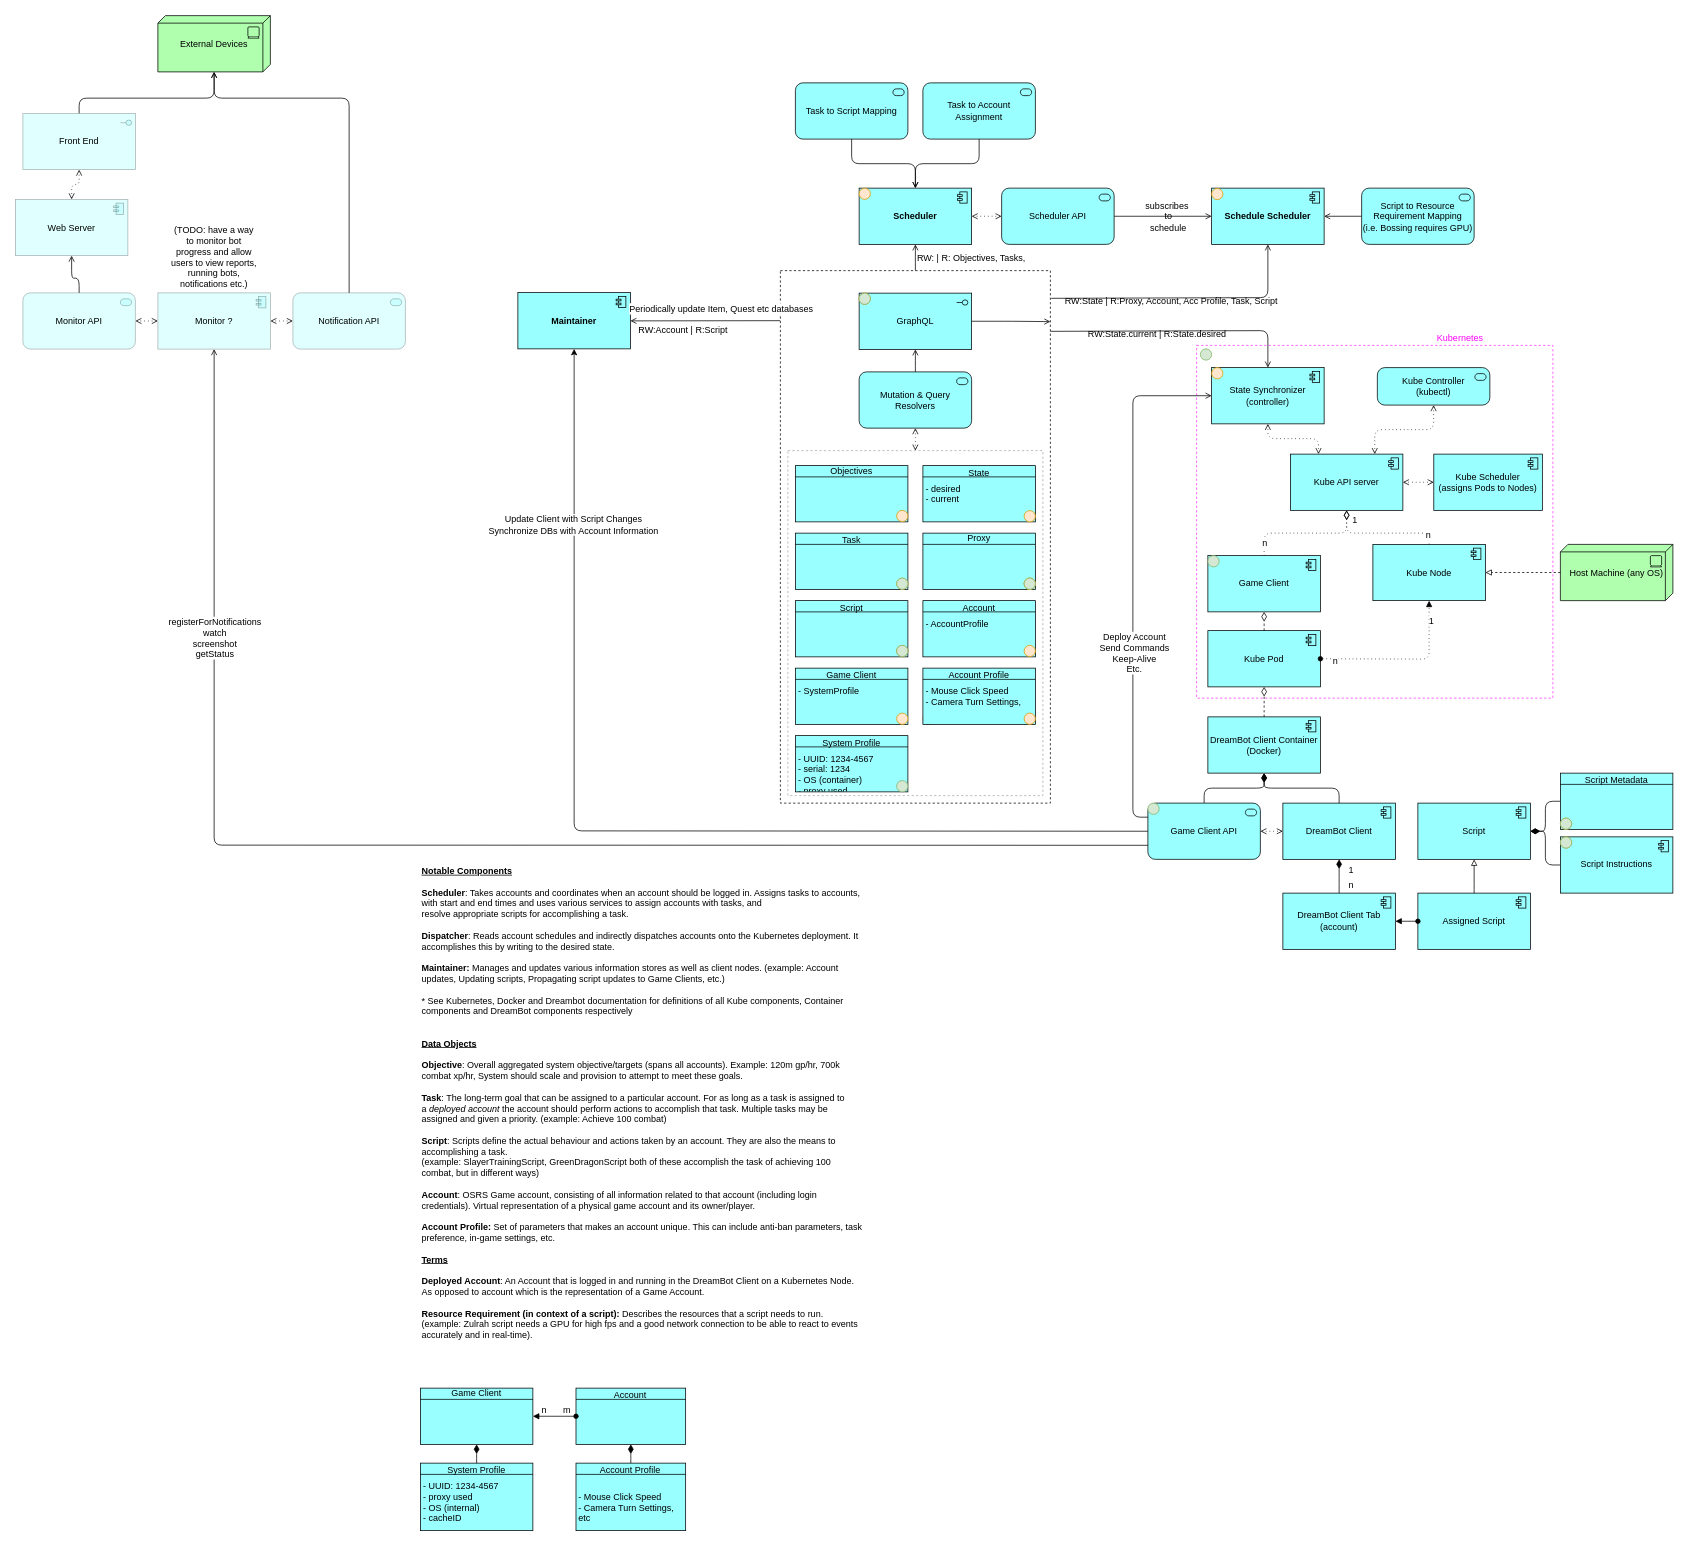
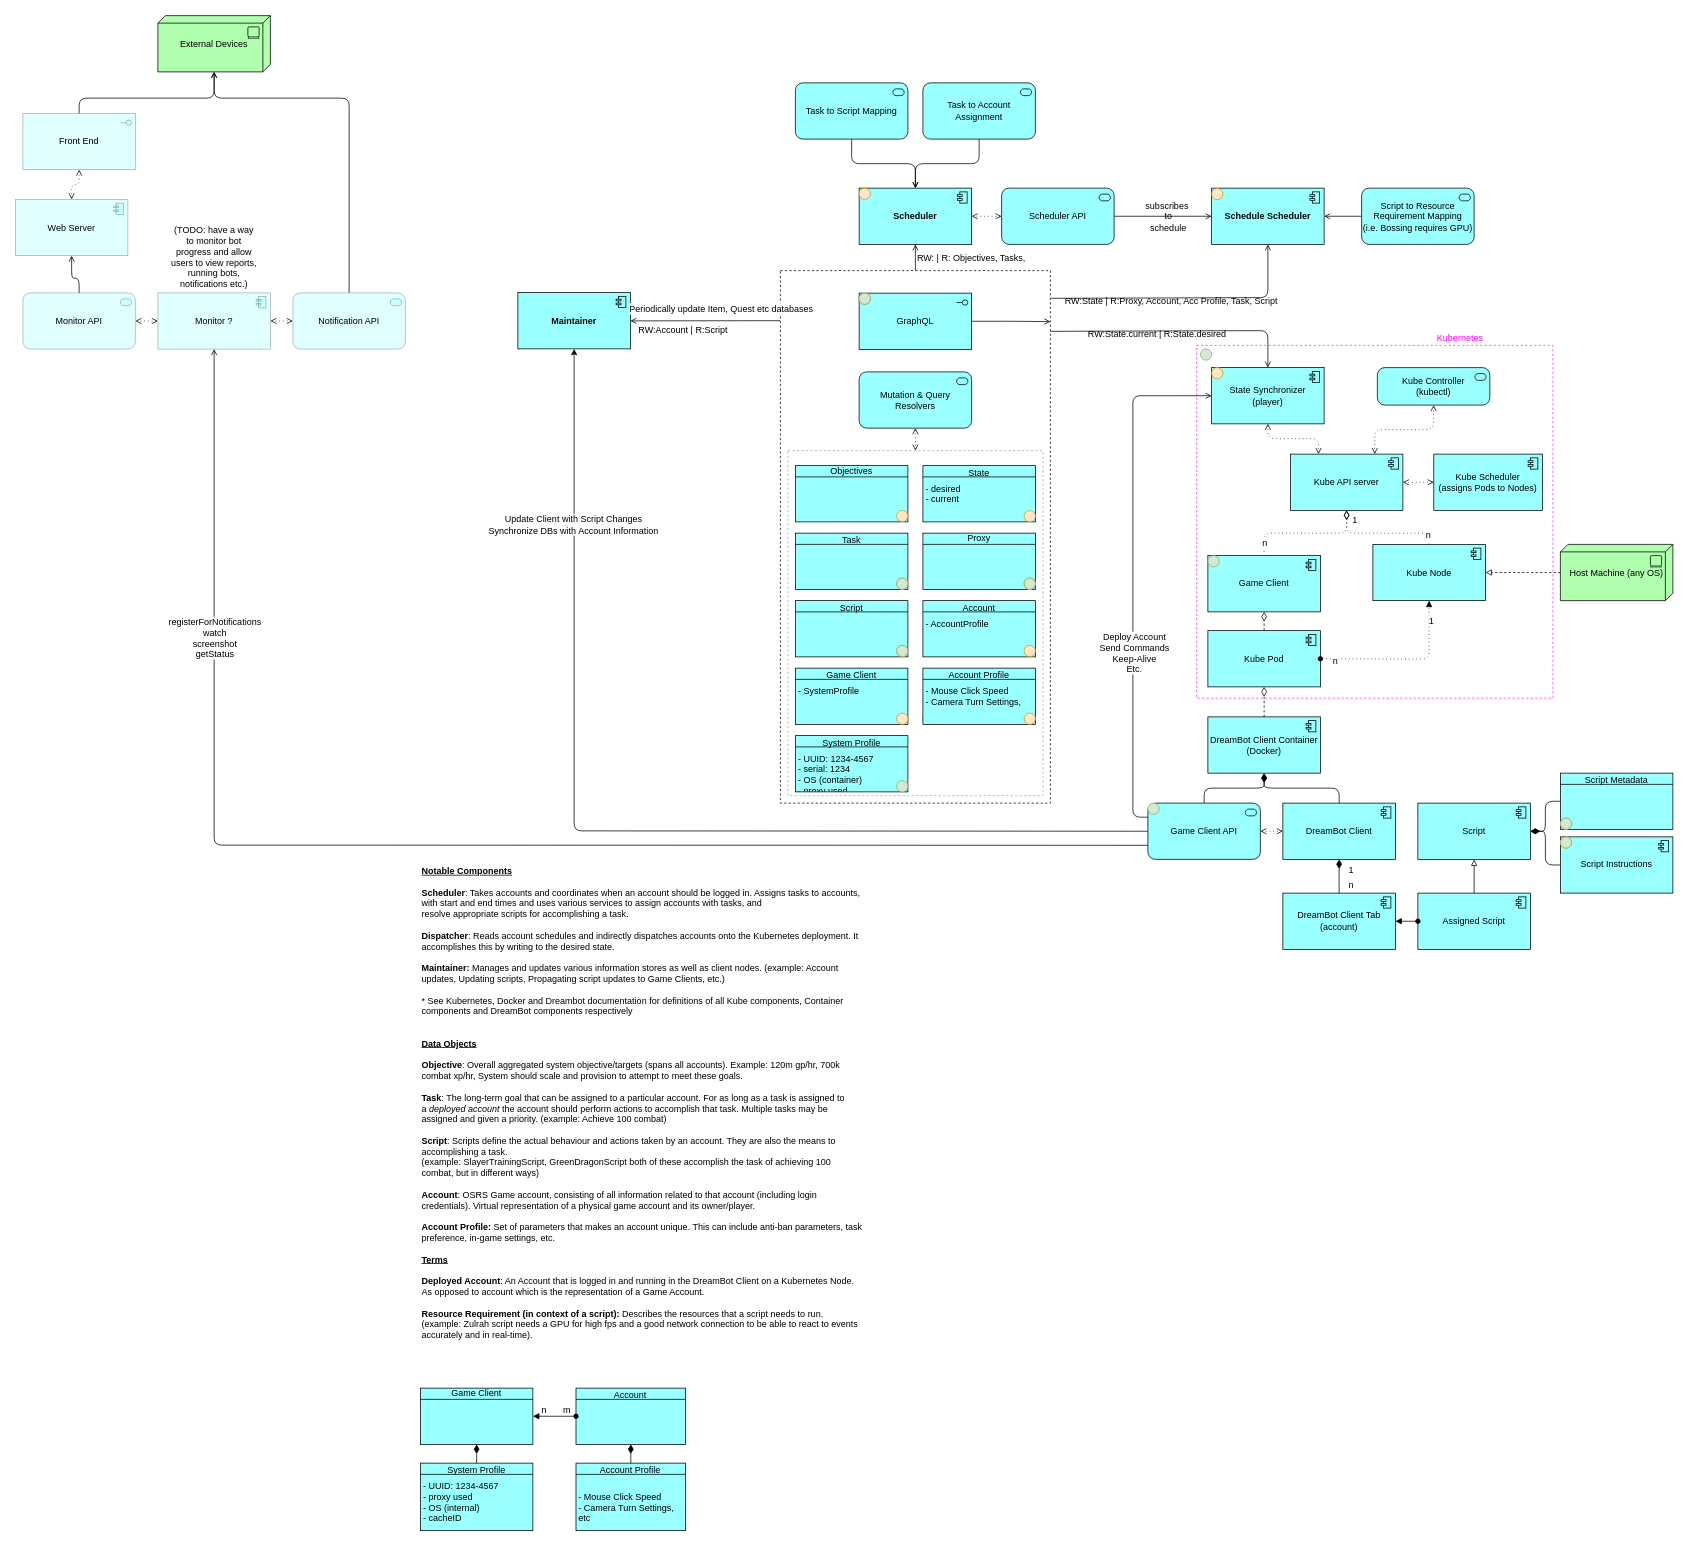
(915, 362) -> none
(1268, 396) -> (1268, 396)
